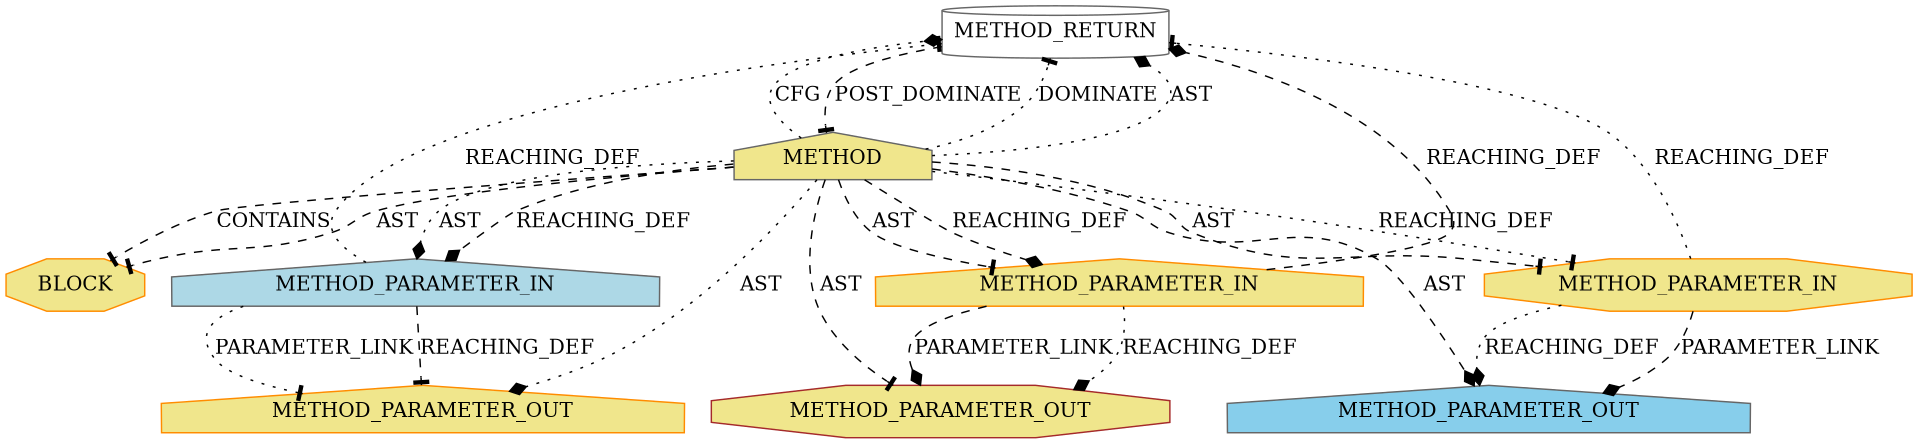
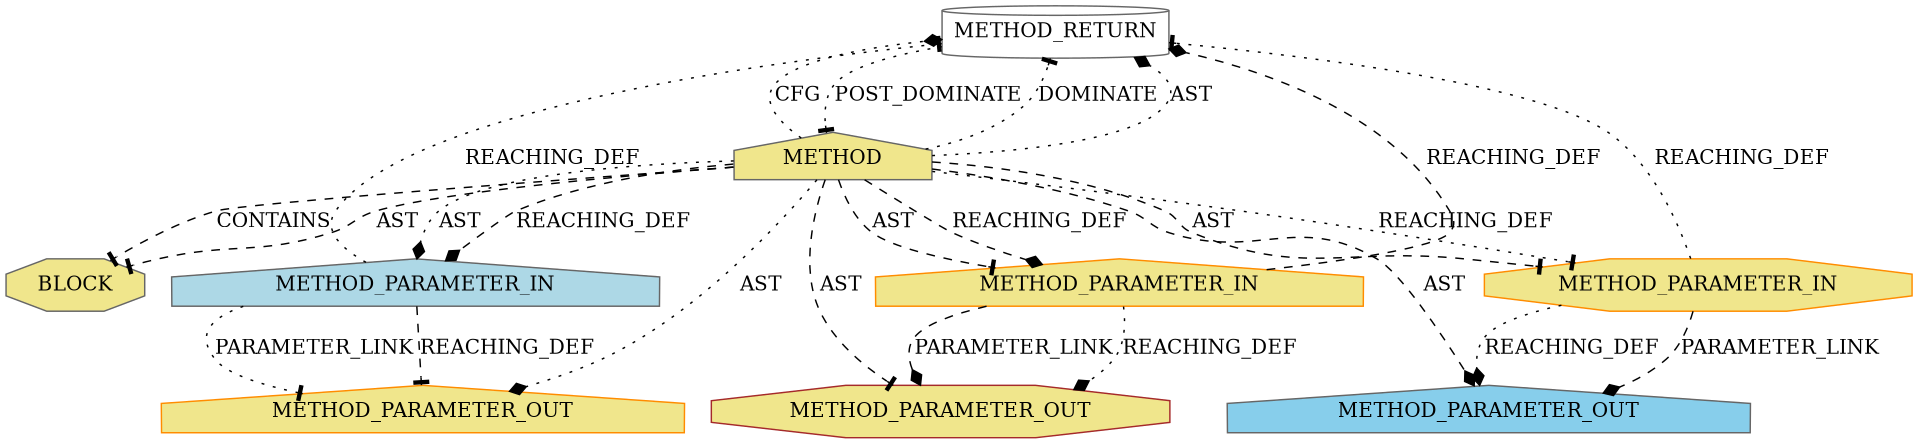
(865, 66) -> (865, 66)
(75, 285) -> (75, 285)
